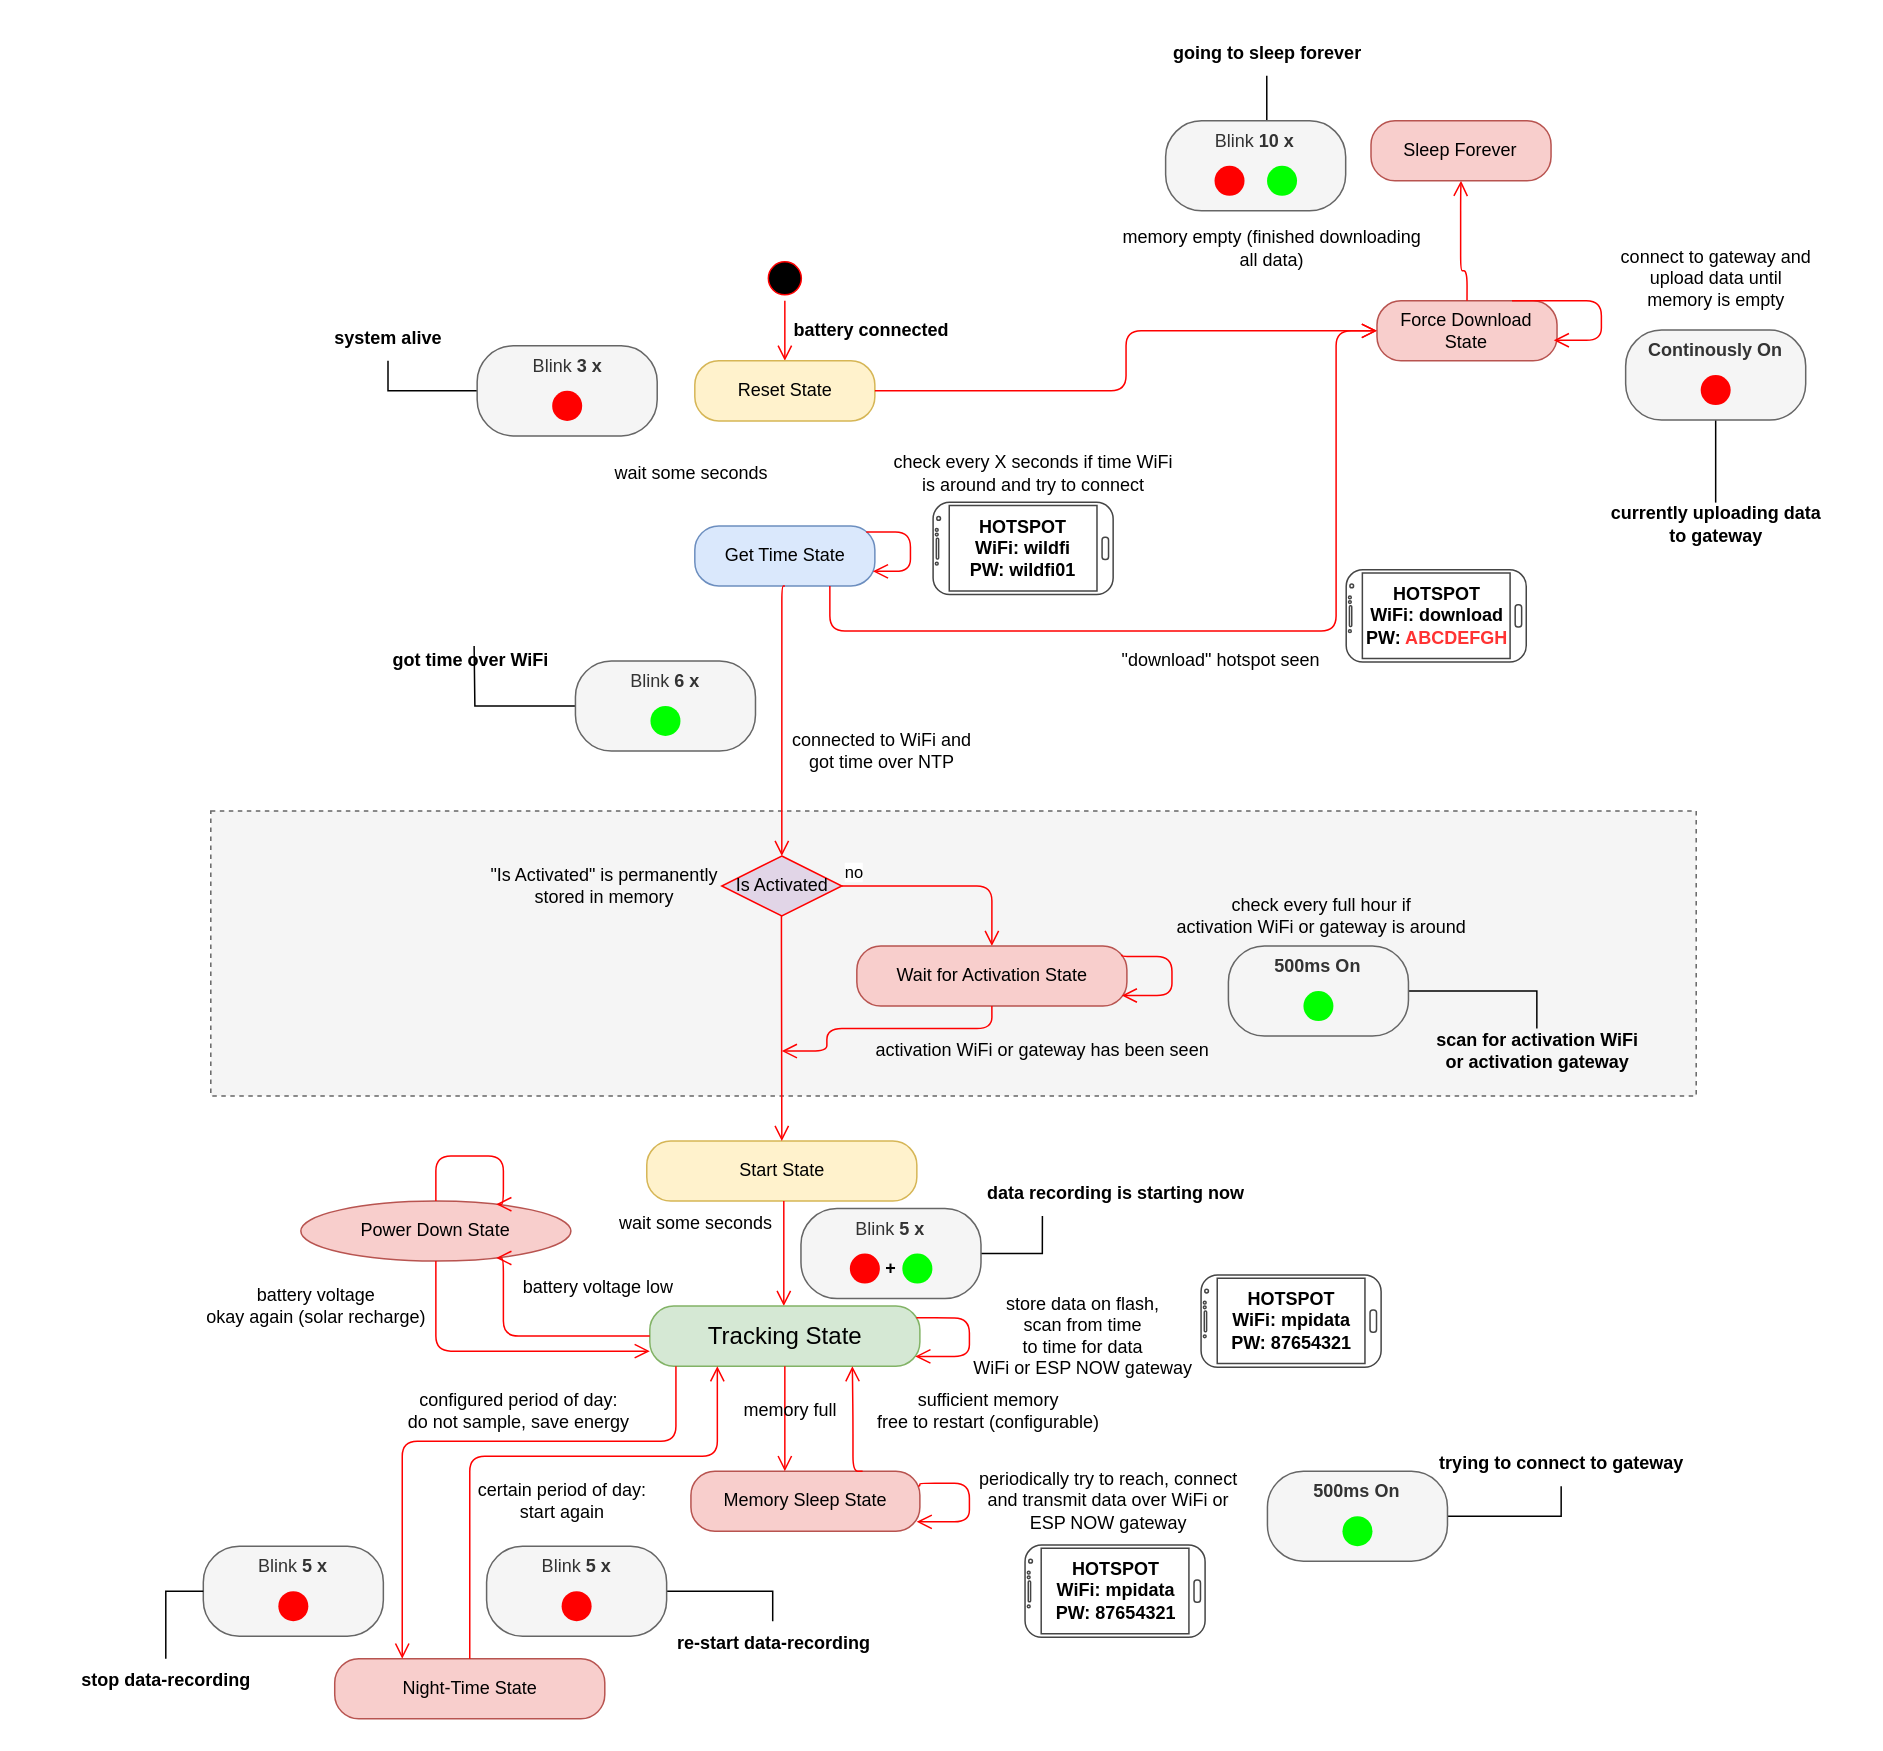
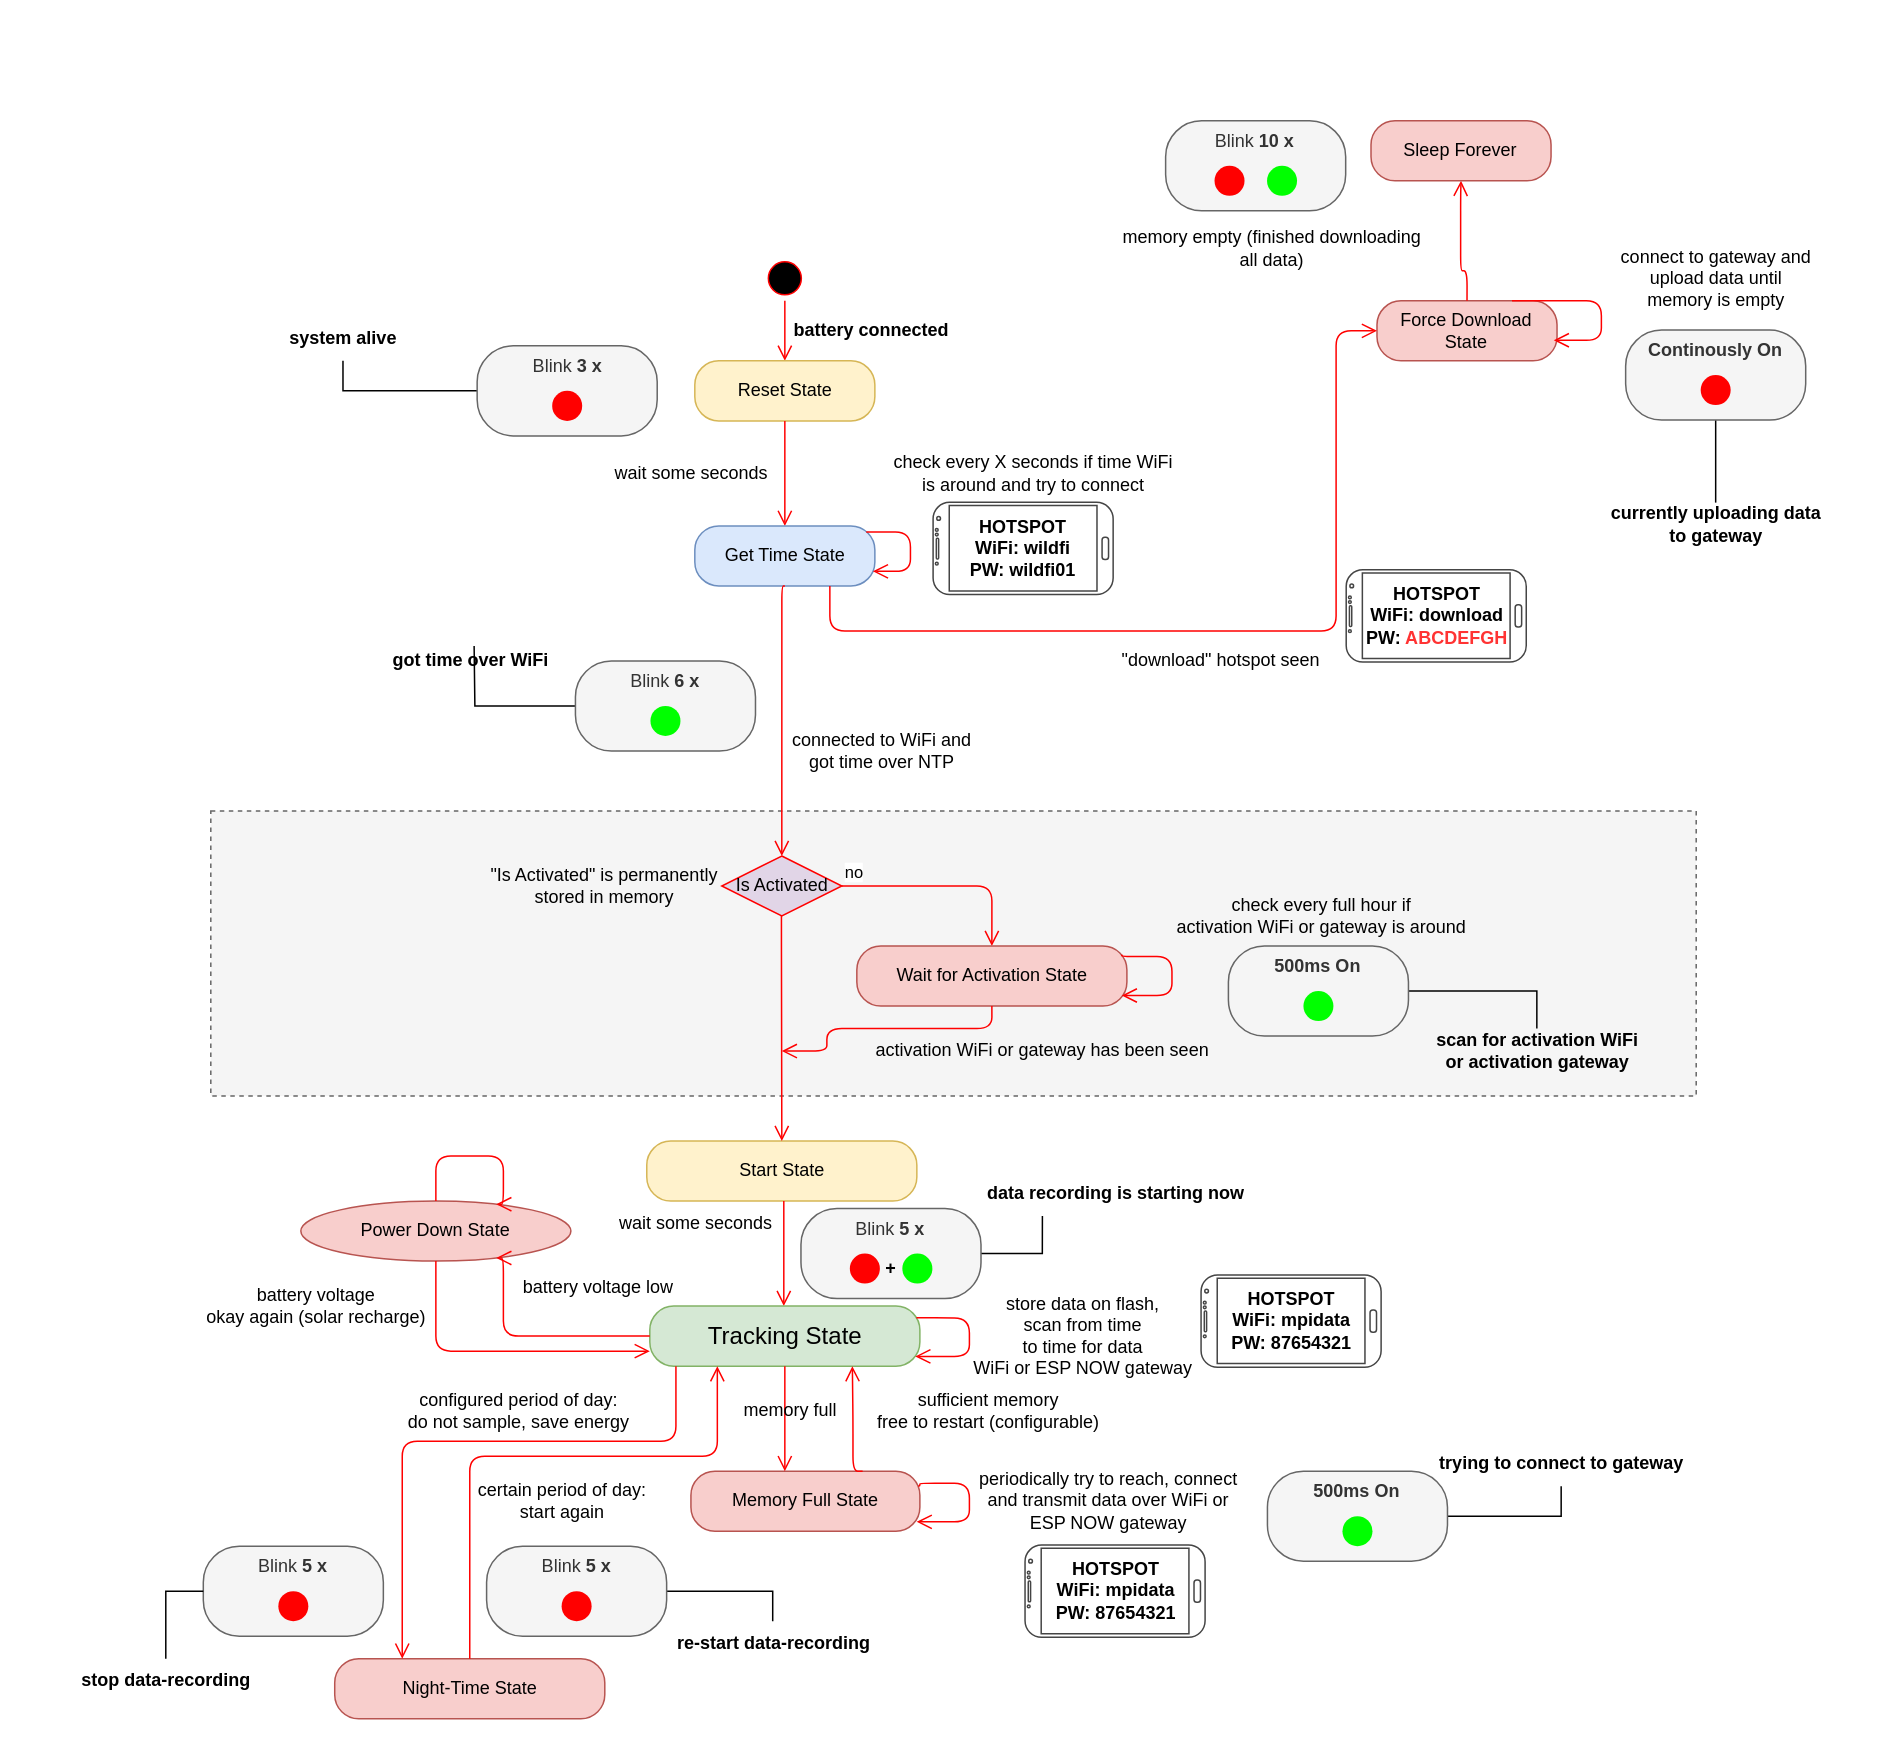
(1266, 53) -> none
(1266, 100) -> none
(388, 338) -> (343, 338)
(1125, 380) -> (785, 471)
(806, 1501) -> (806, 1501)
